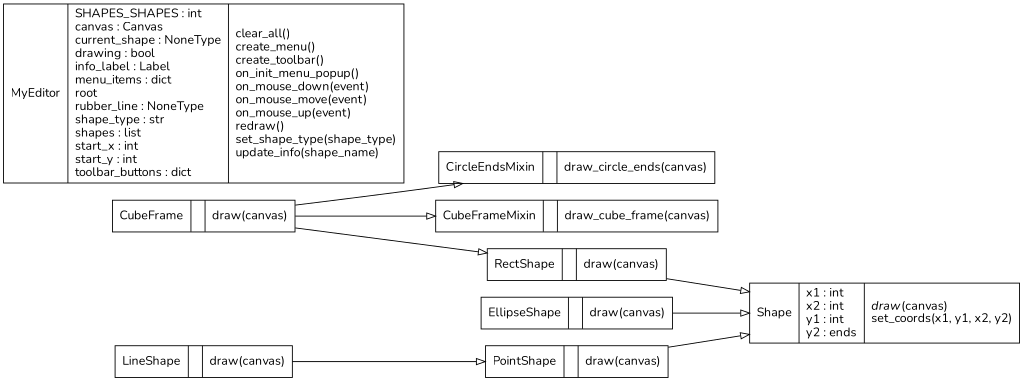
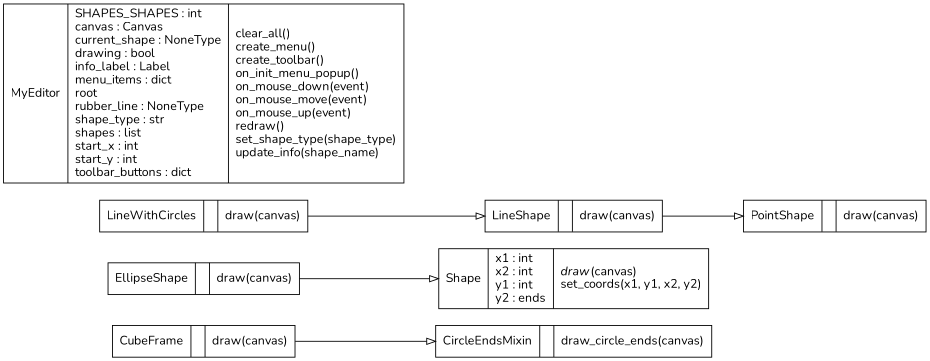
none -> (204, 216)
(577, 216) -> none
(577, 265) -> none
(704, 342) -> none
